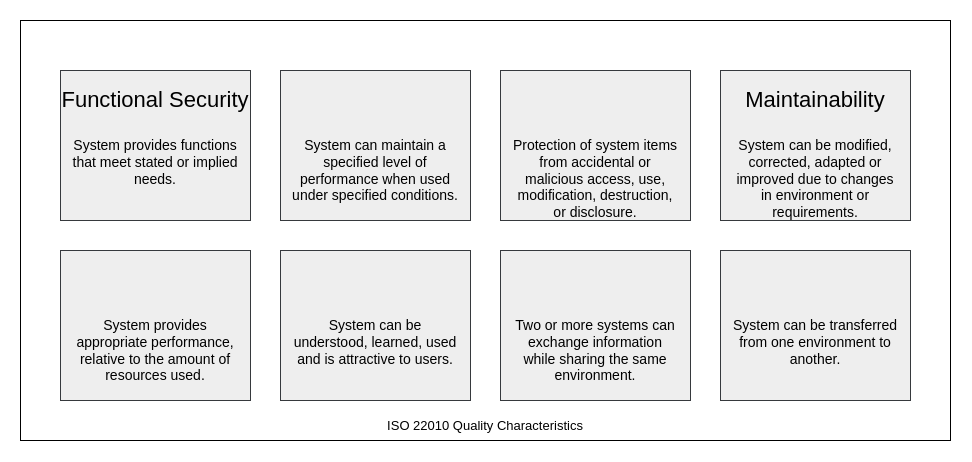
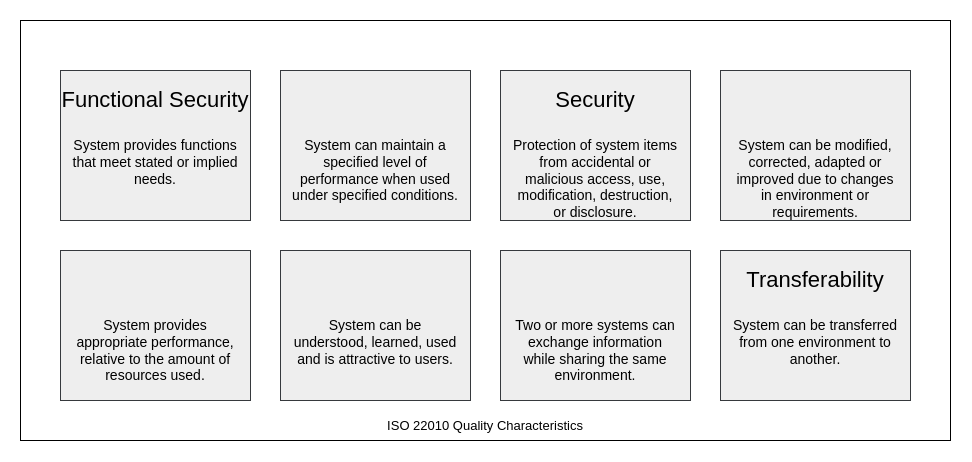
none -> (596, 101)
(816, 101) -> none
none -> (816, 281)
